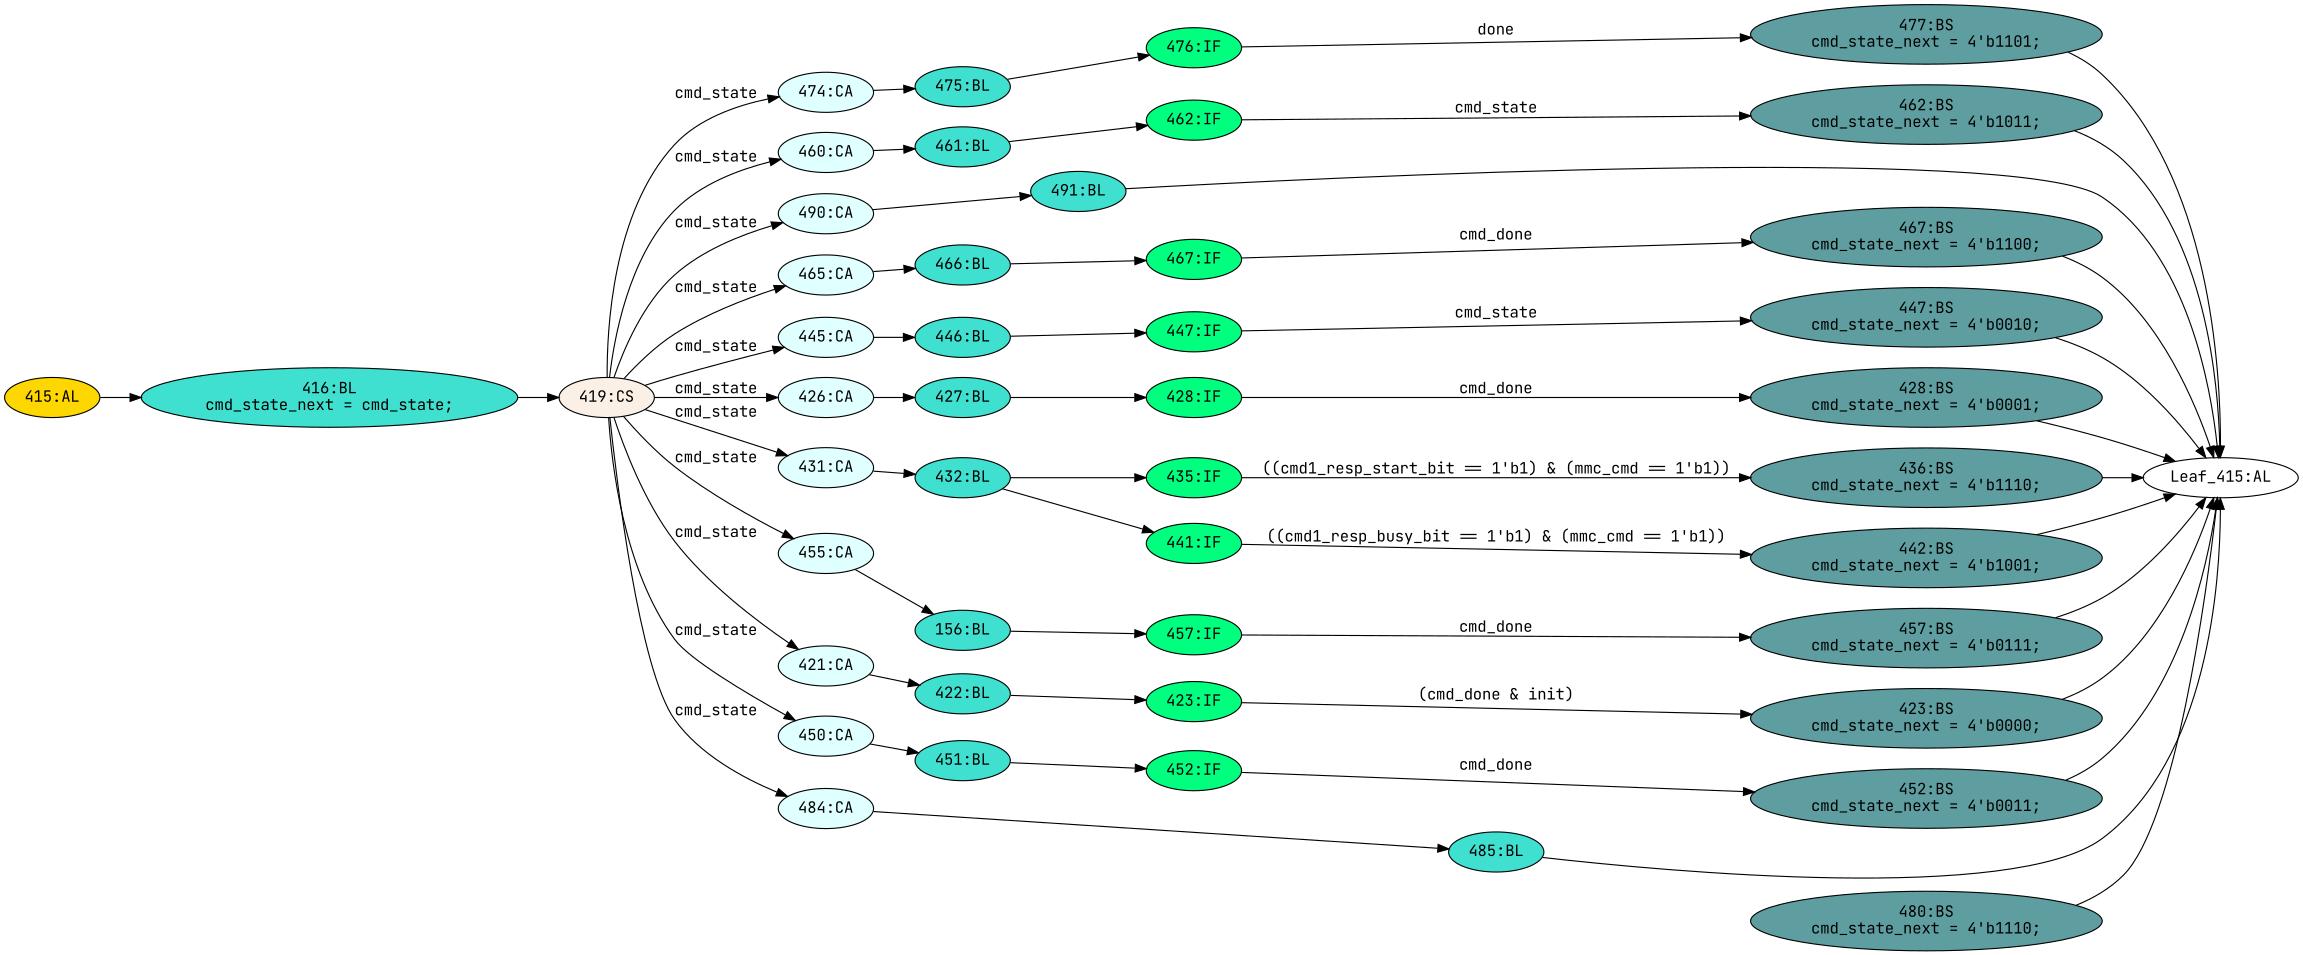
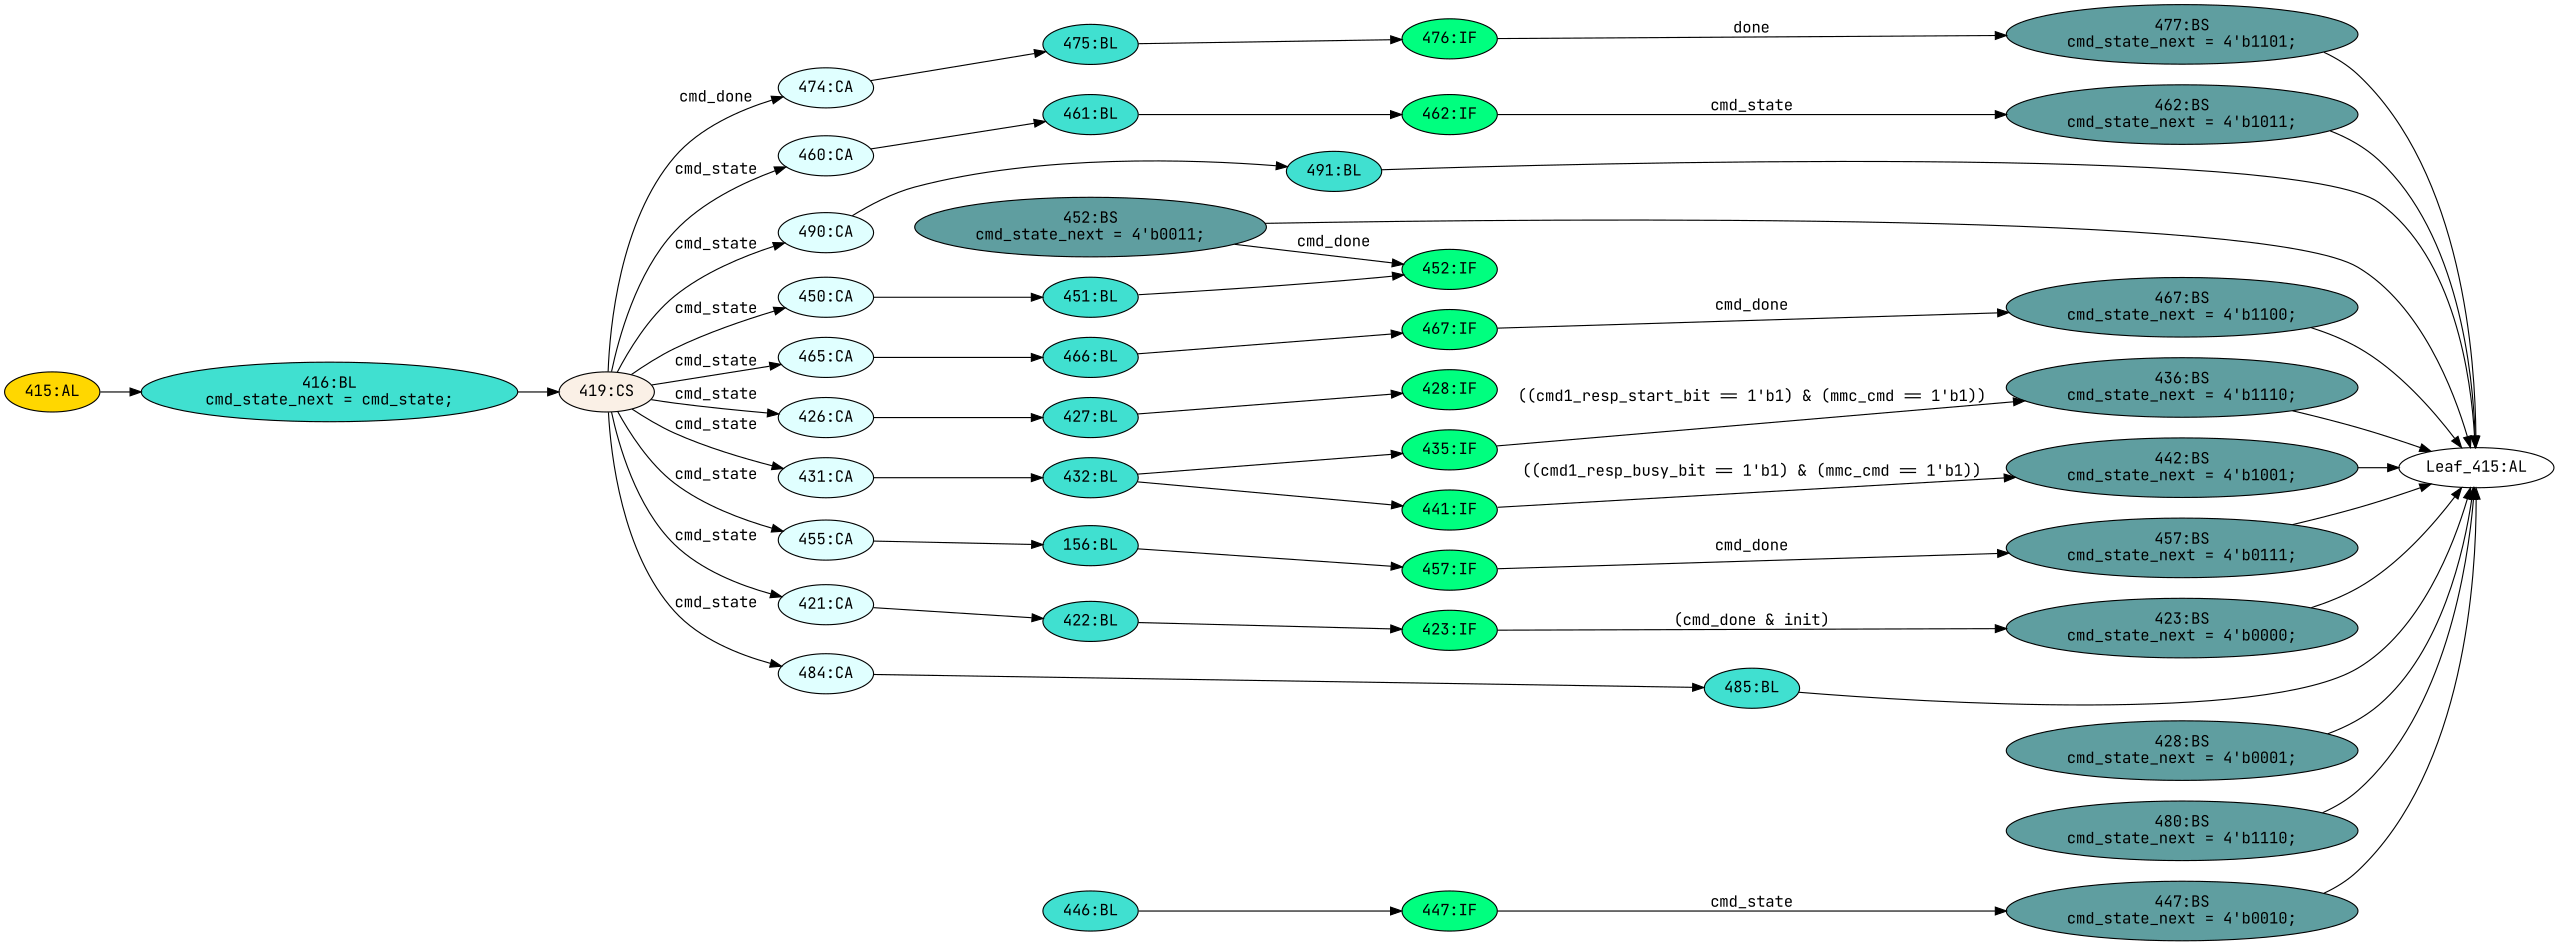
(716, 94) -> (716, 97)
(826, 337) -> none
(1491, 398) -> none
(1493, 782) -> (1313, 254)
